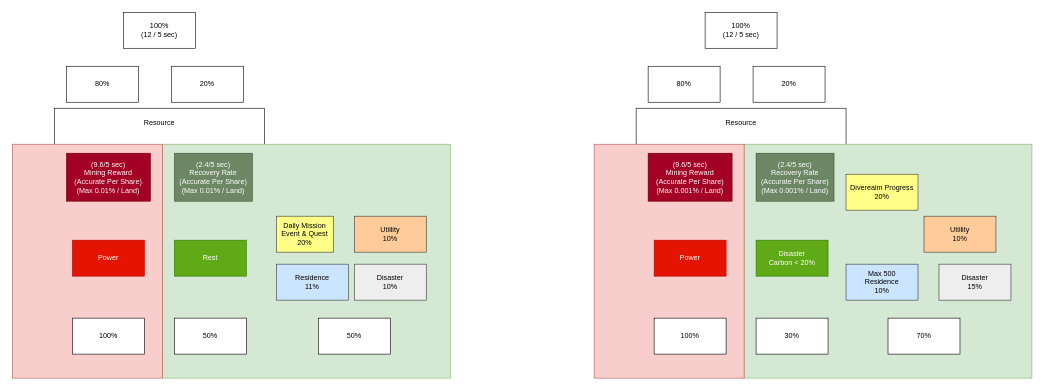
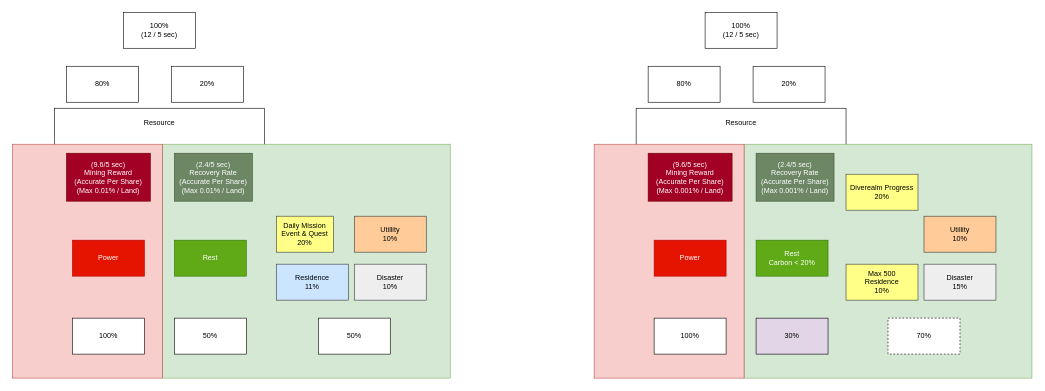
(792, 258) -> (792, 258)
(882, 282) -> (882, 282)
(975, 282) -> (960, 282)
(792, 336) -> (792, 336)
(924, 336) -> (924, 336)
